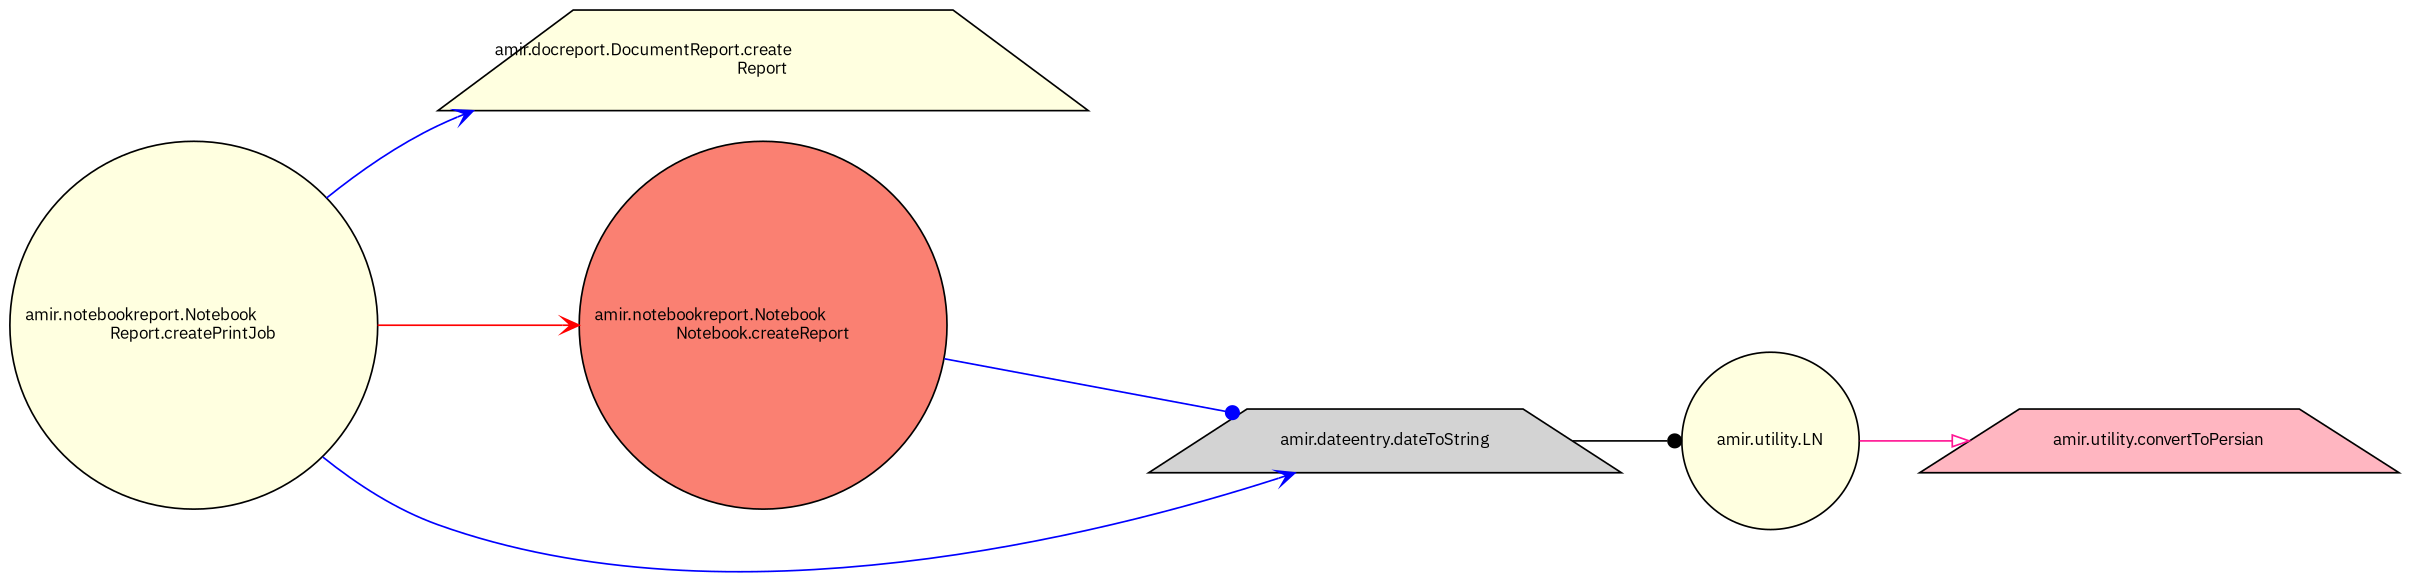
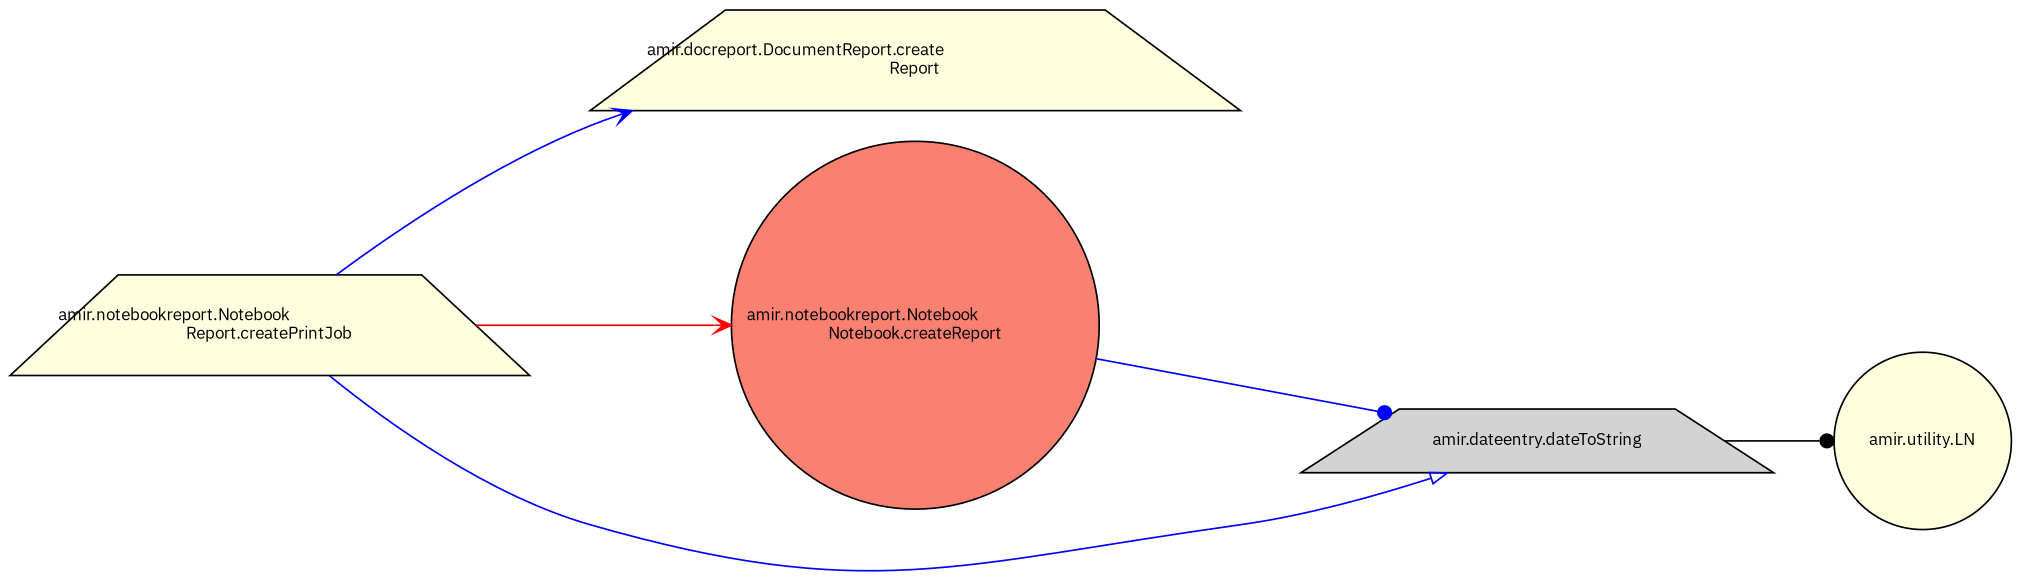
(194, 325) -> (270, 325)
(2159, 441) -> none
(794, 570) -> (862, 570)
